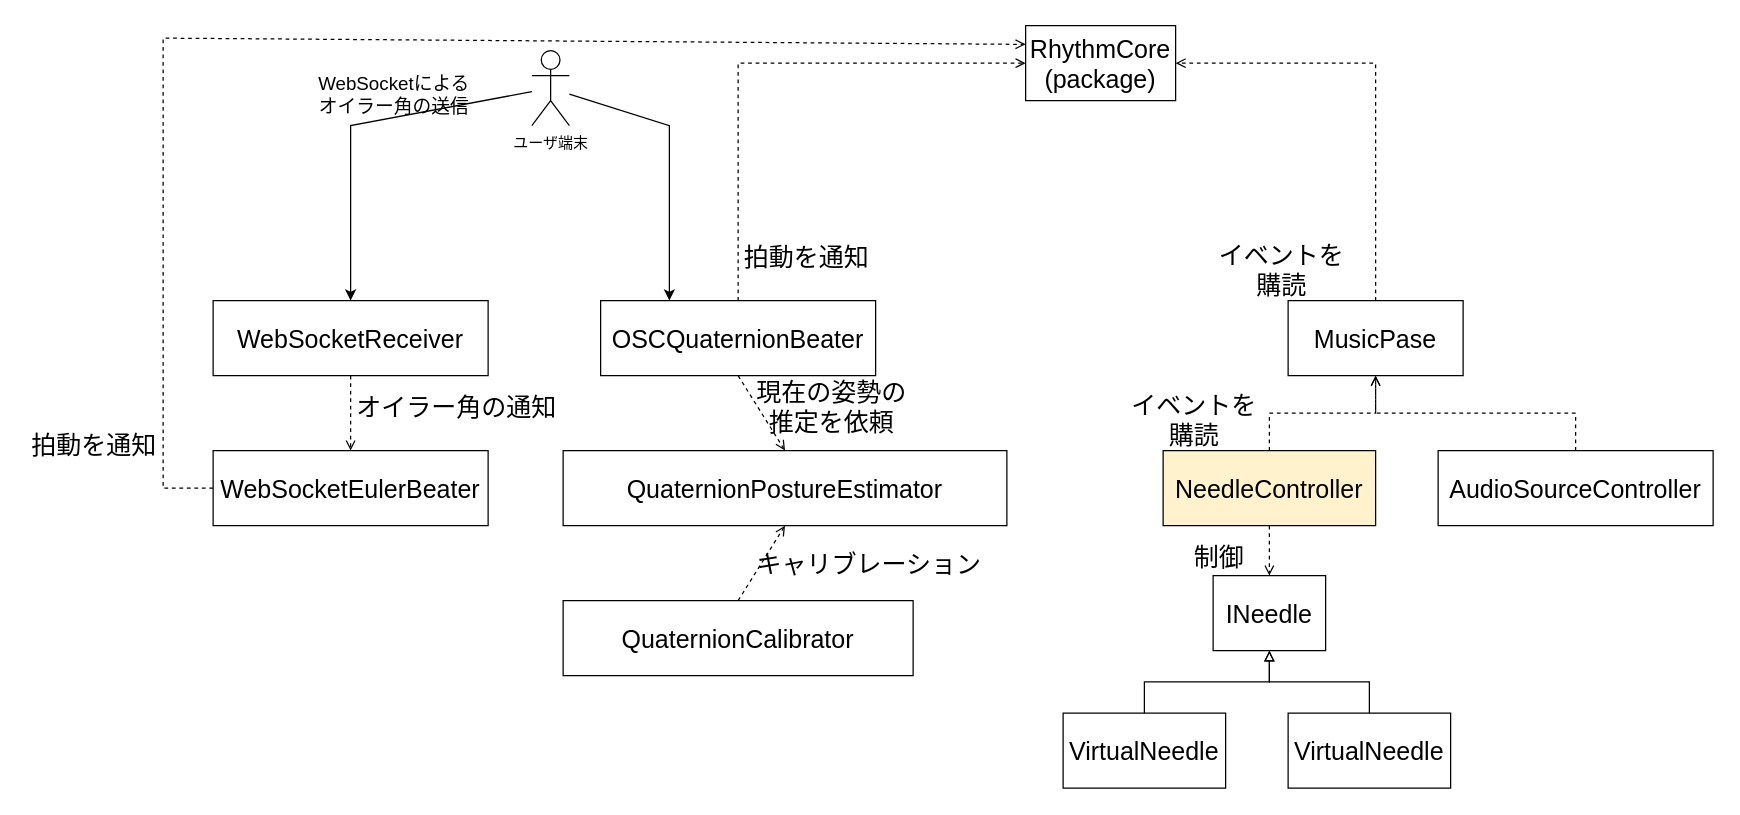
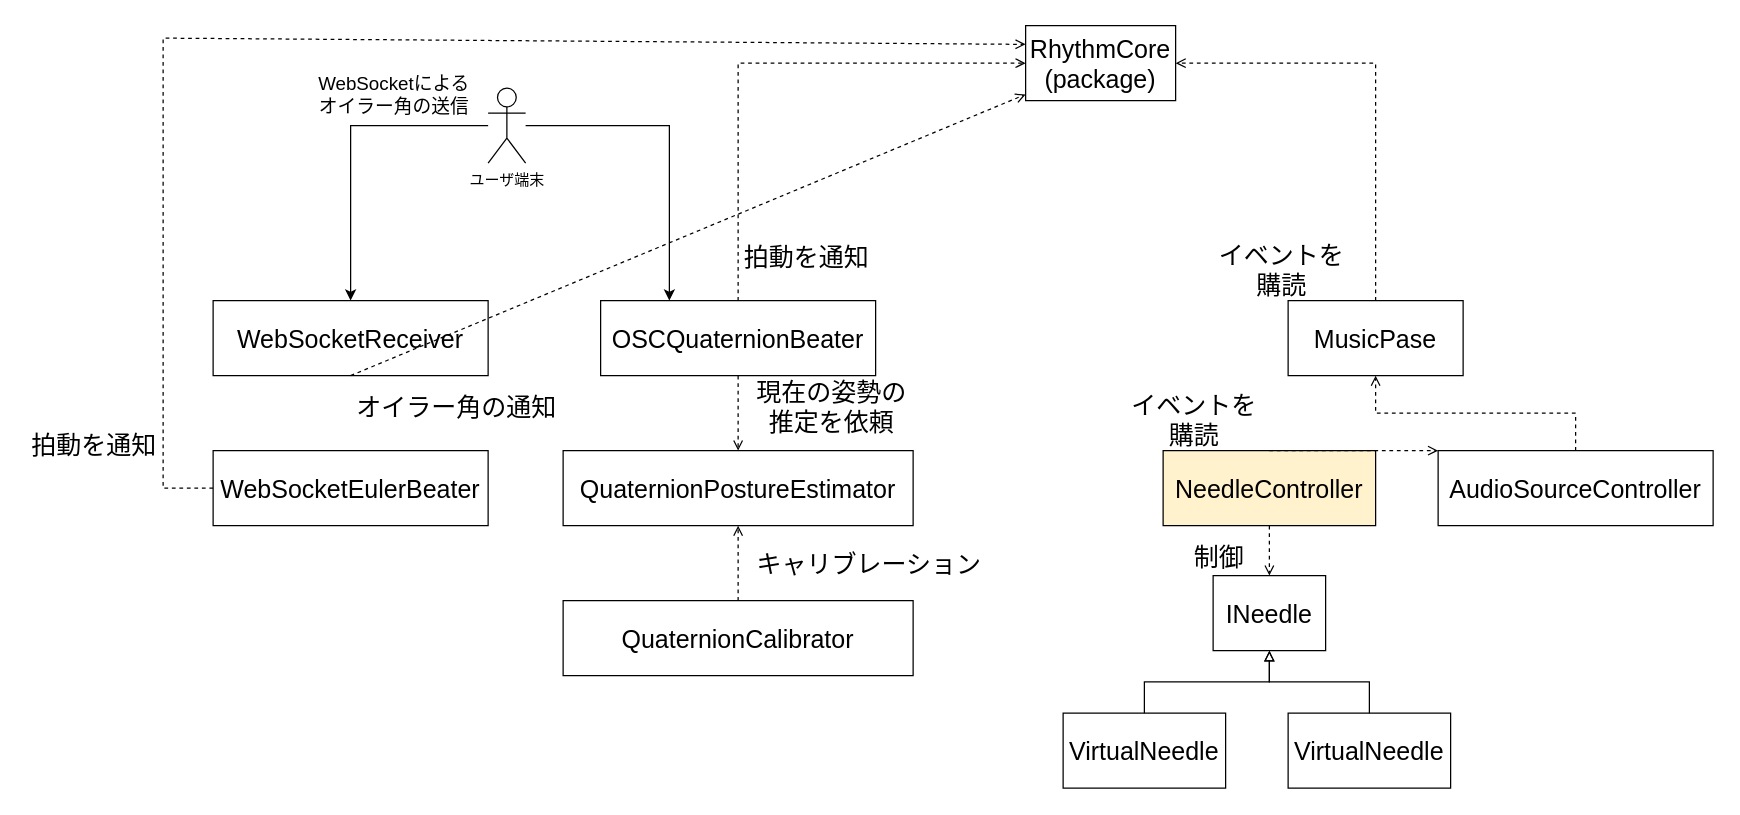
(551, 88) -> (507, 126)
(351, 412) -> (687, 236)
(1301, 413) -> (1404, 451)
(785, 488) -> (738, 488)
